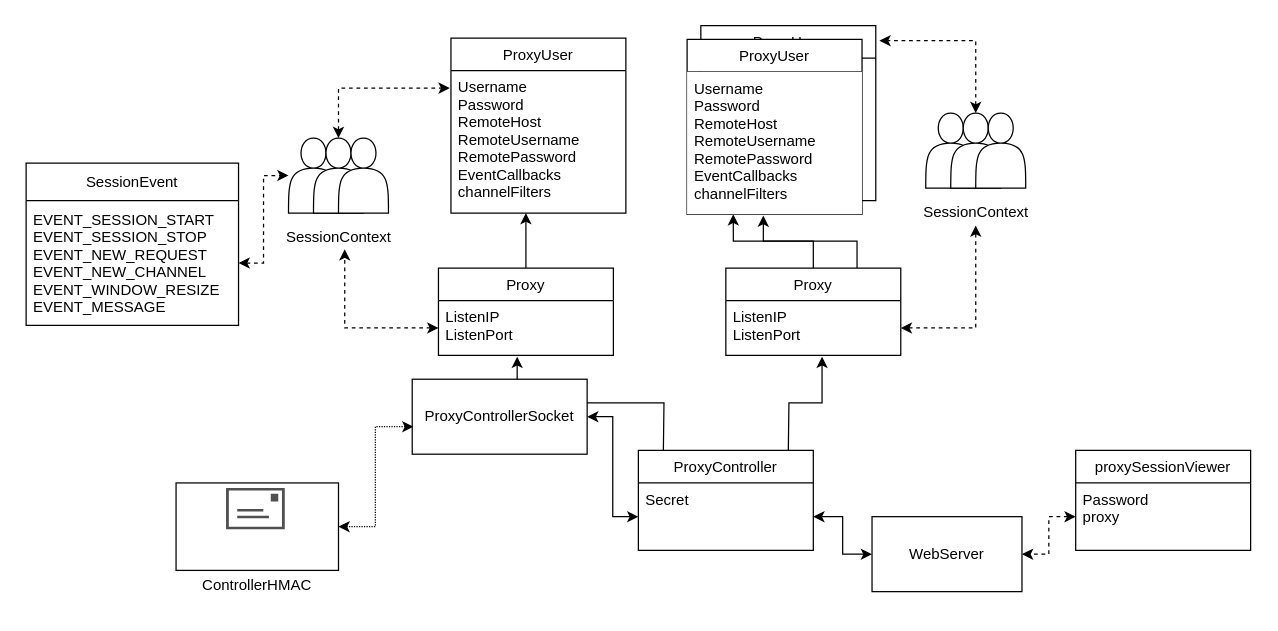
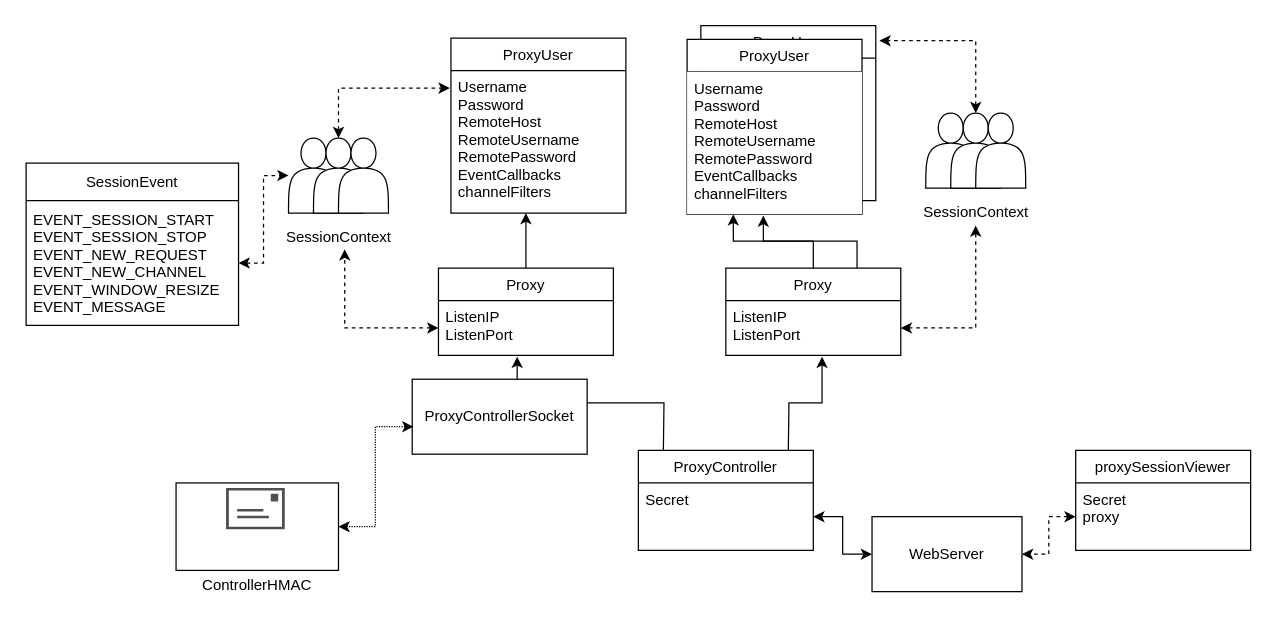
(613, 467) -> none
(1116, 500) -> (1108, 500)
